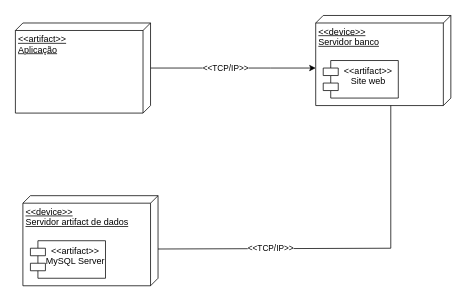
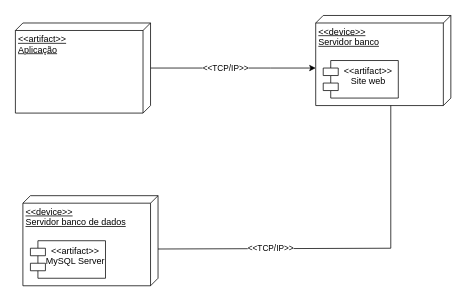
(86, 217) -> (79, 217)
